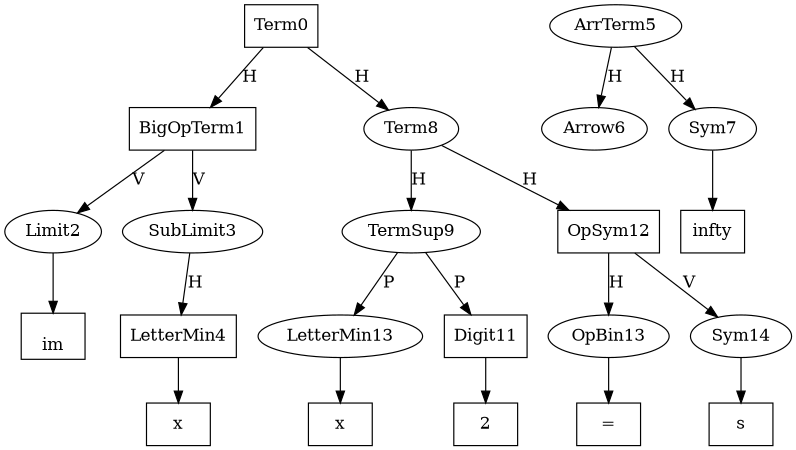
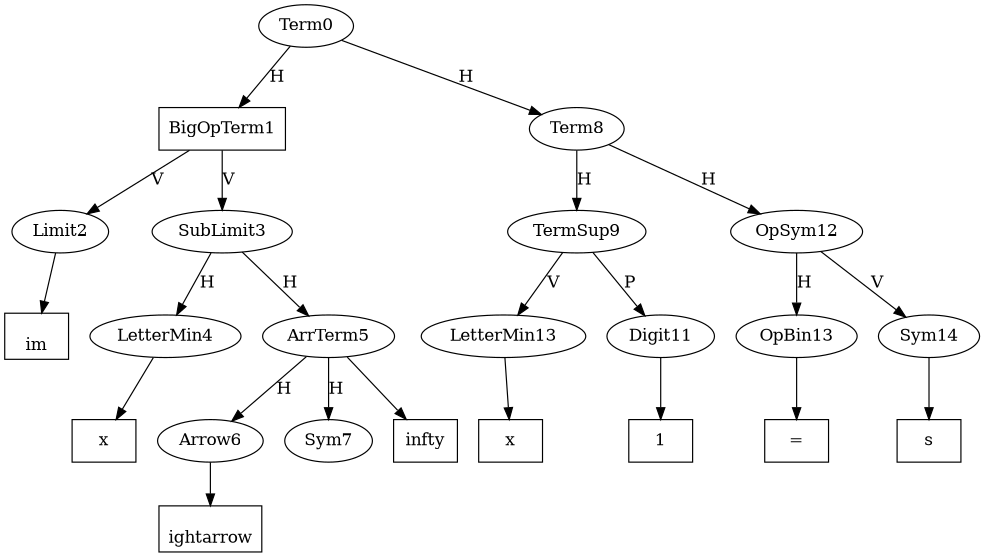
(281, 26) -> (306, 26)
(713, 174) -> (372, 384)
(609, 232) -> (797, 232)
none -> (271, 280)
(389, 283) -> (553, 283)
(178, 336) -> (165, 336)
(486, 336) -> (661, 336)
(486, 424) -> (661, 441)
none -> (210, 529)
